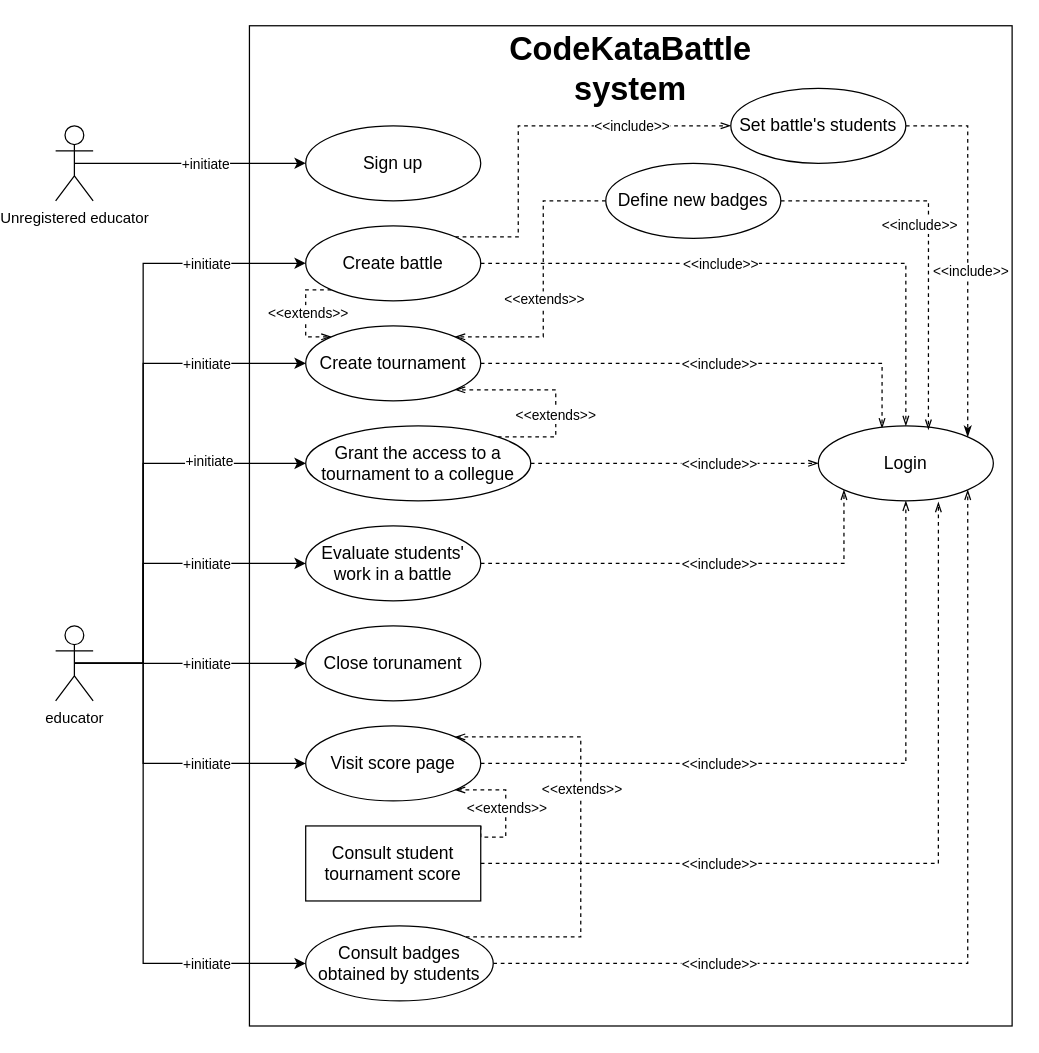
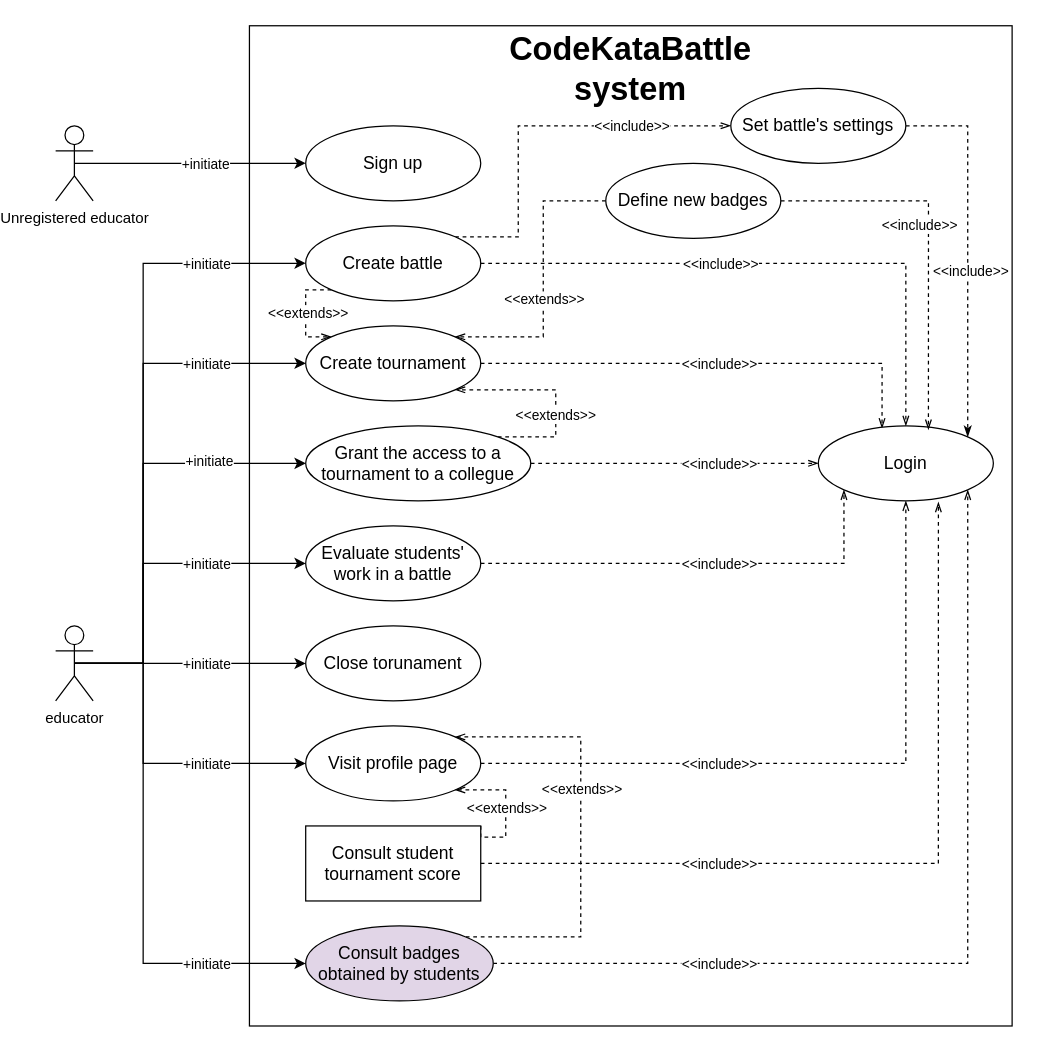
(818, 126) -> (818, 126)
(393, 763) -> (393, 763)
(399, 963) -> (399, 963)
